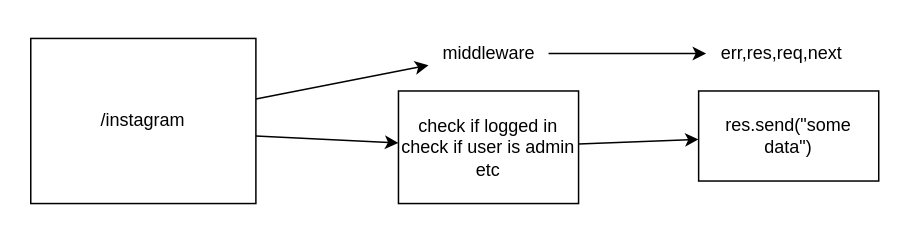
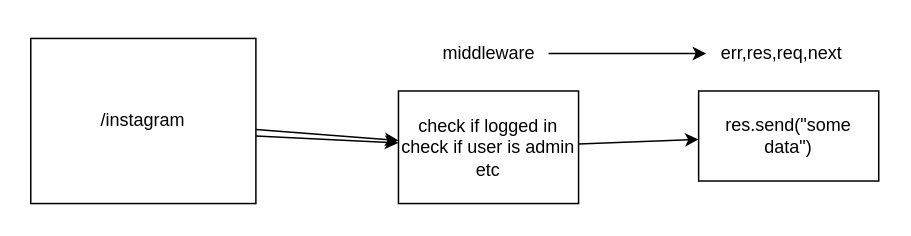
(337, 83) -> (322, 134)
